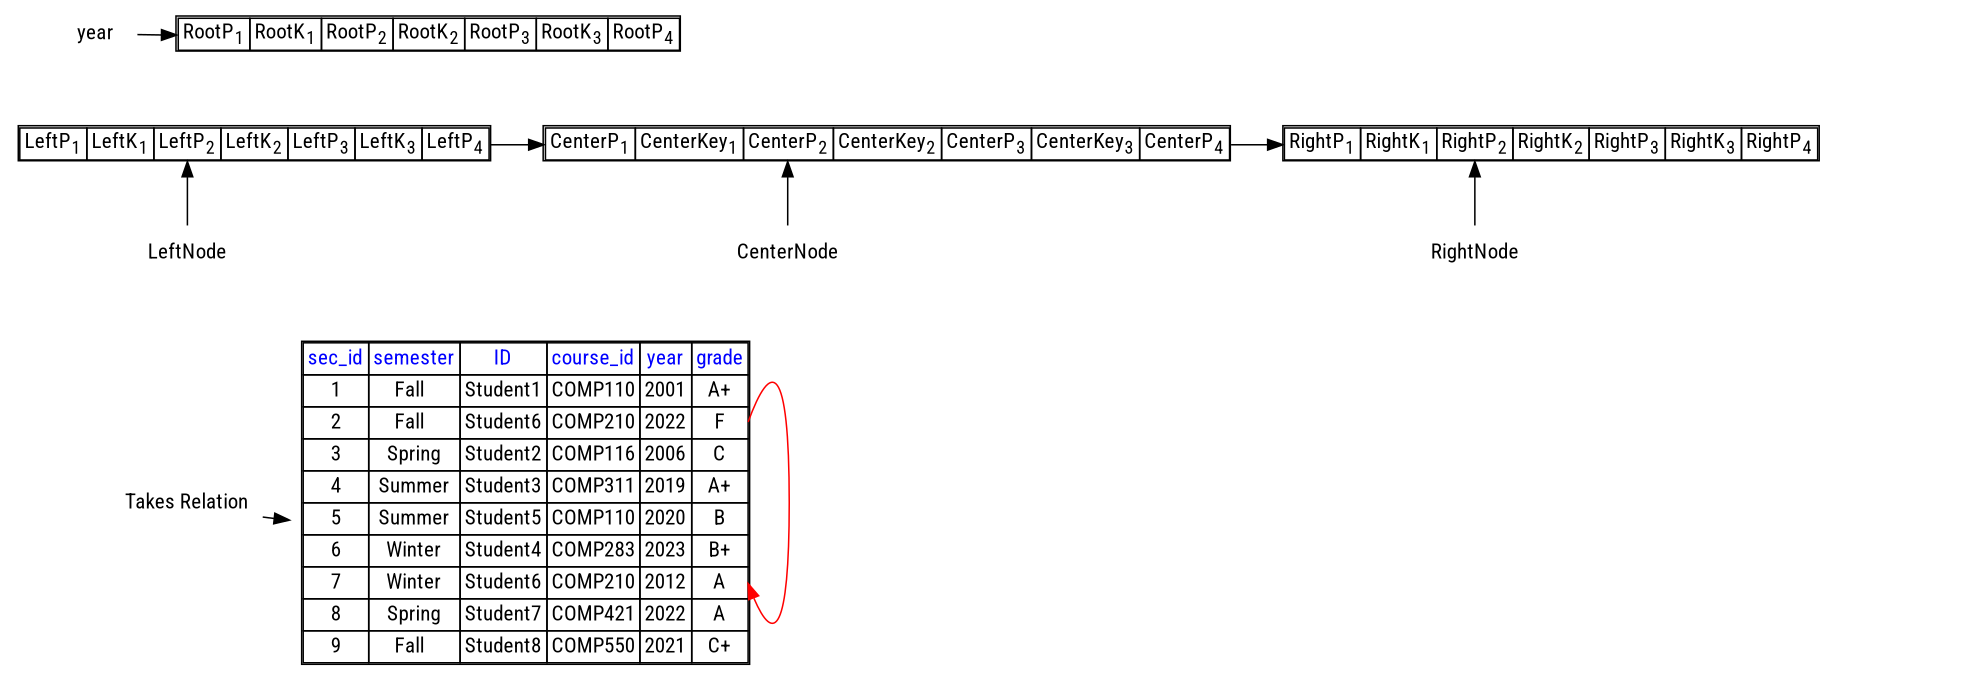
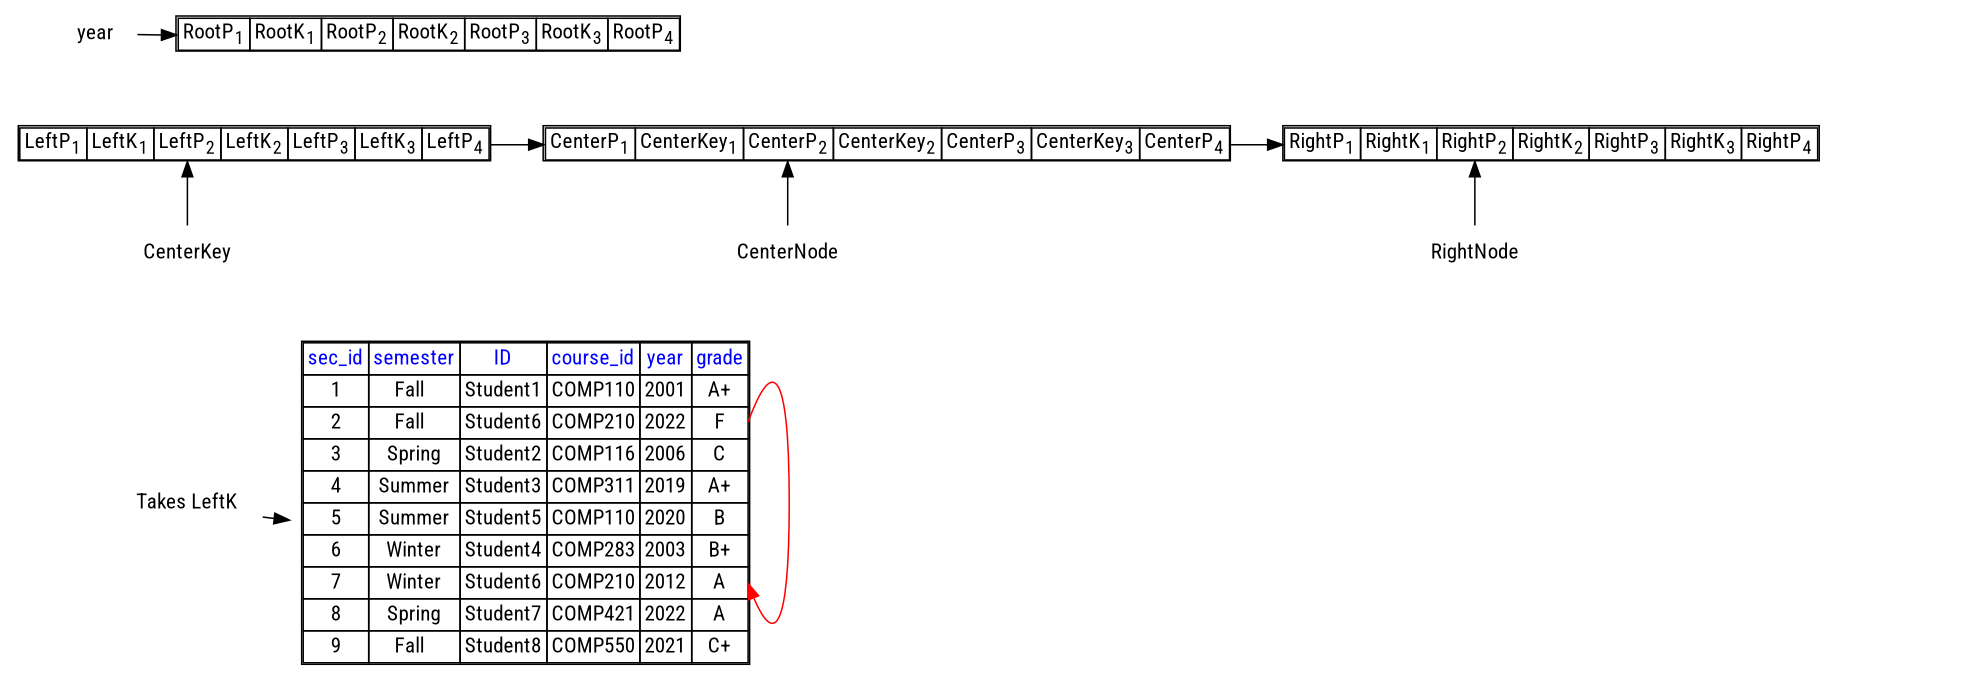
(187, 253) -> (187, 253)
(187, 503) -> (187, 503)
(666, 550) -> (666, 550)
